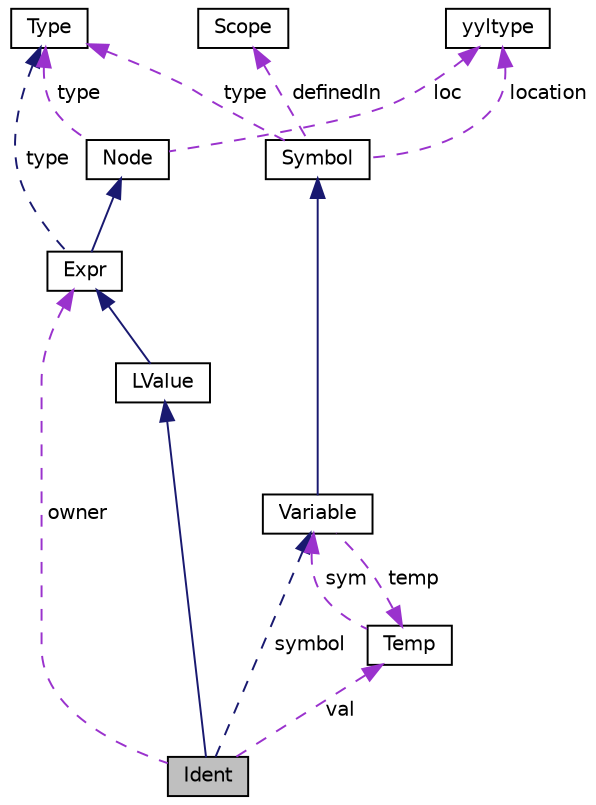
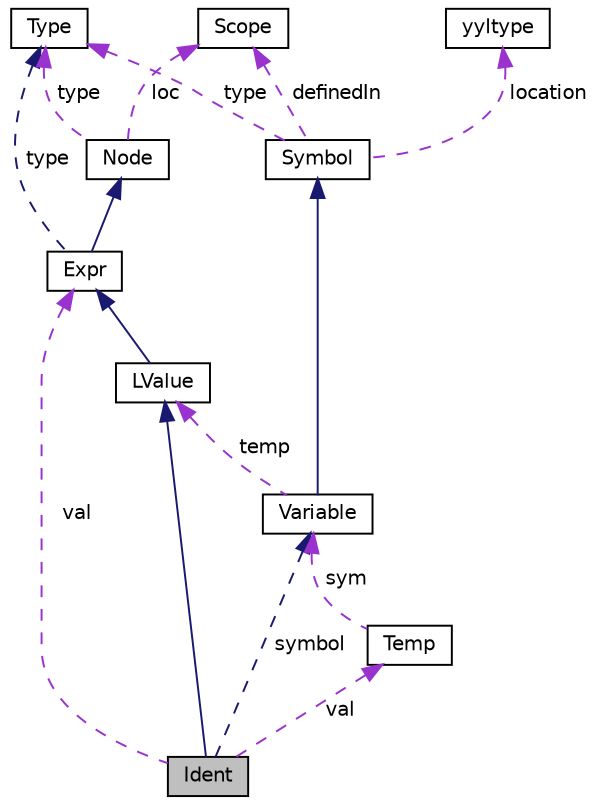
(323, 124) -> (141, 90)
(75, 514) -> (75, 514)
(368, 568) -> (235, 460)
